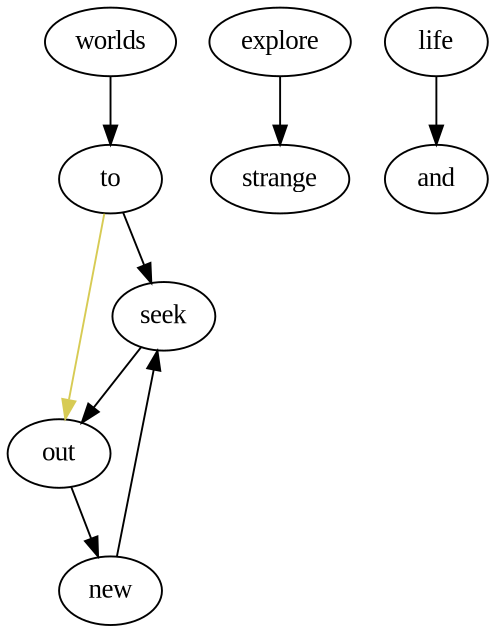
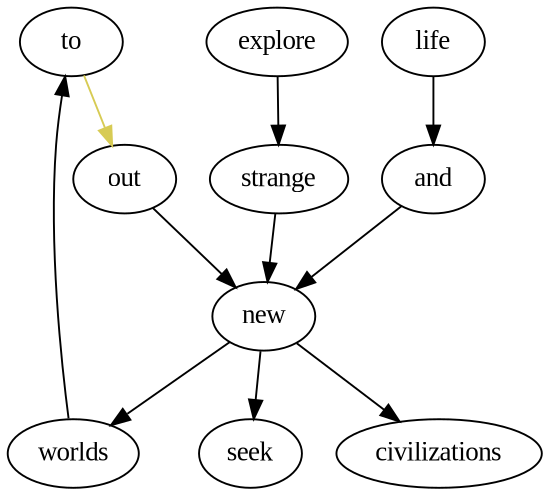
none -> (273, 238)
(134, 239) -> none
none -> (356, 242)
(117, 377) -> none
none -> (179, 378)
none -> (439, 454)
